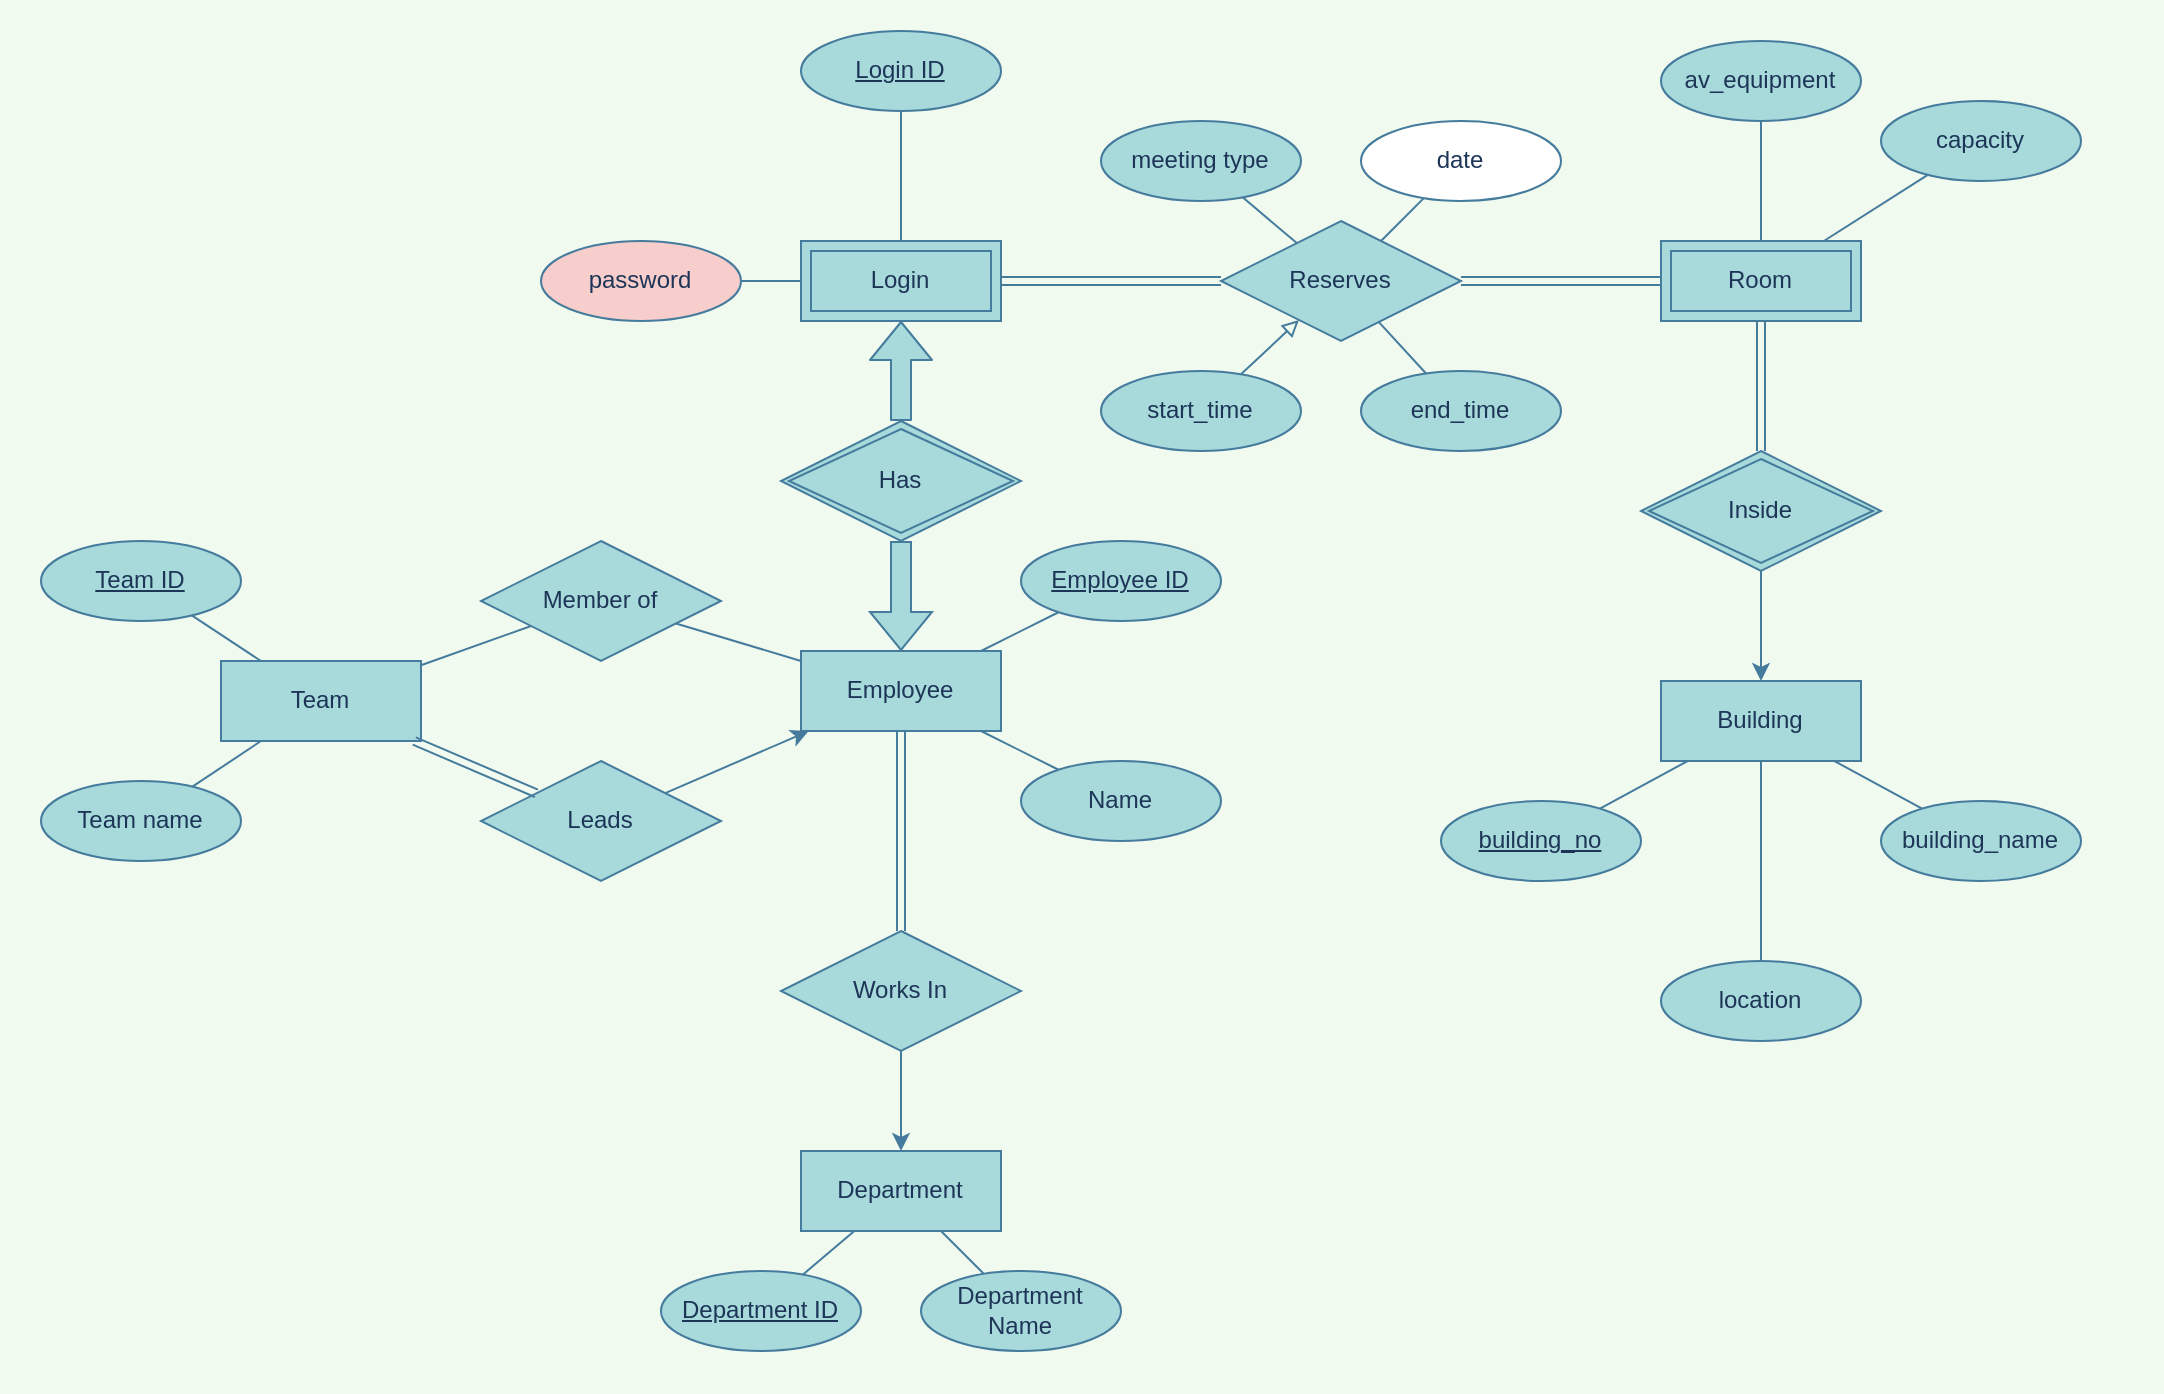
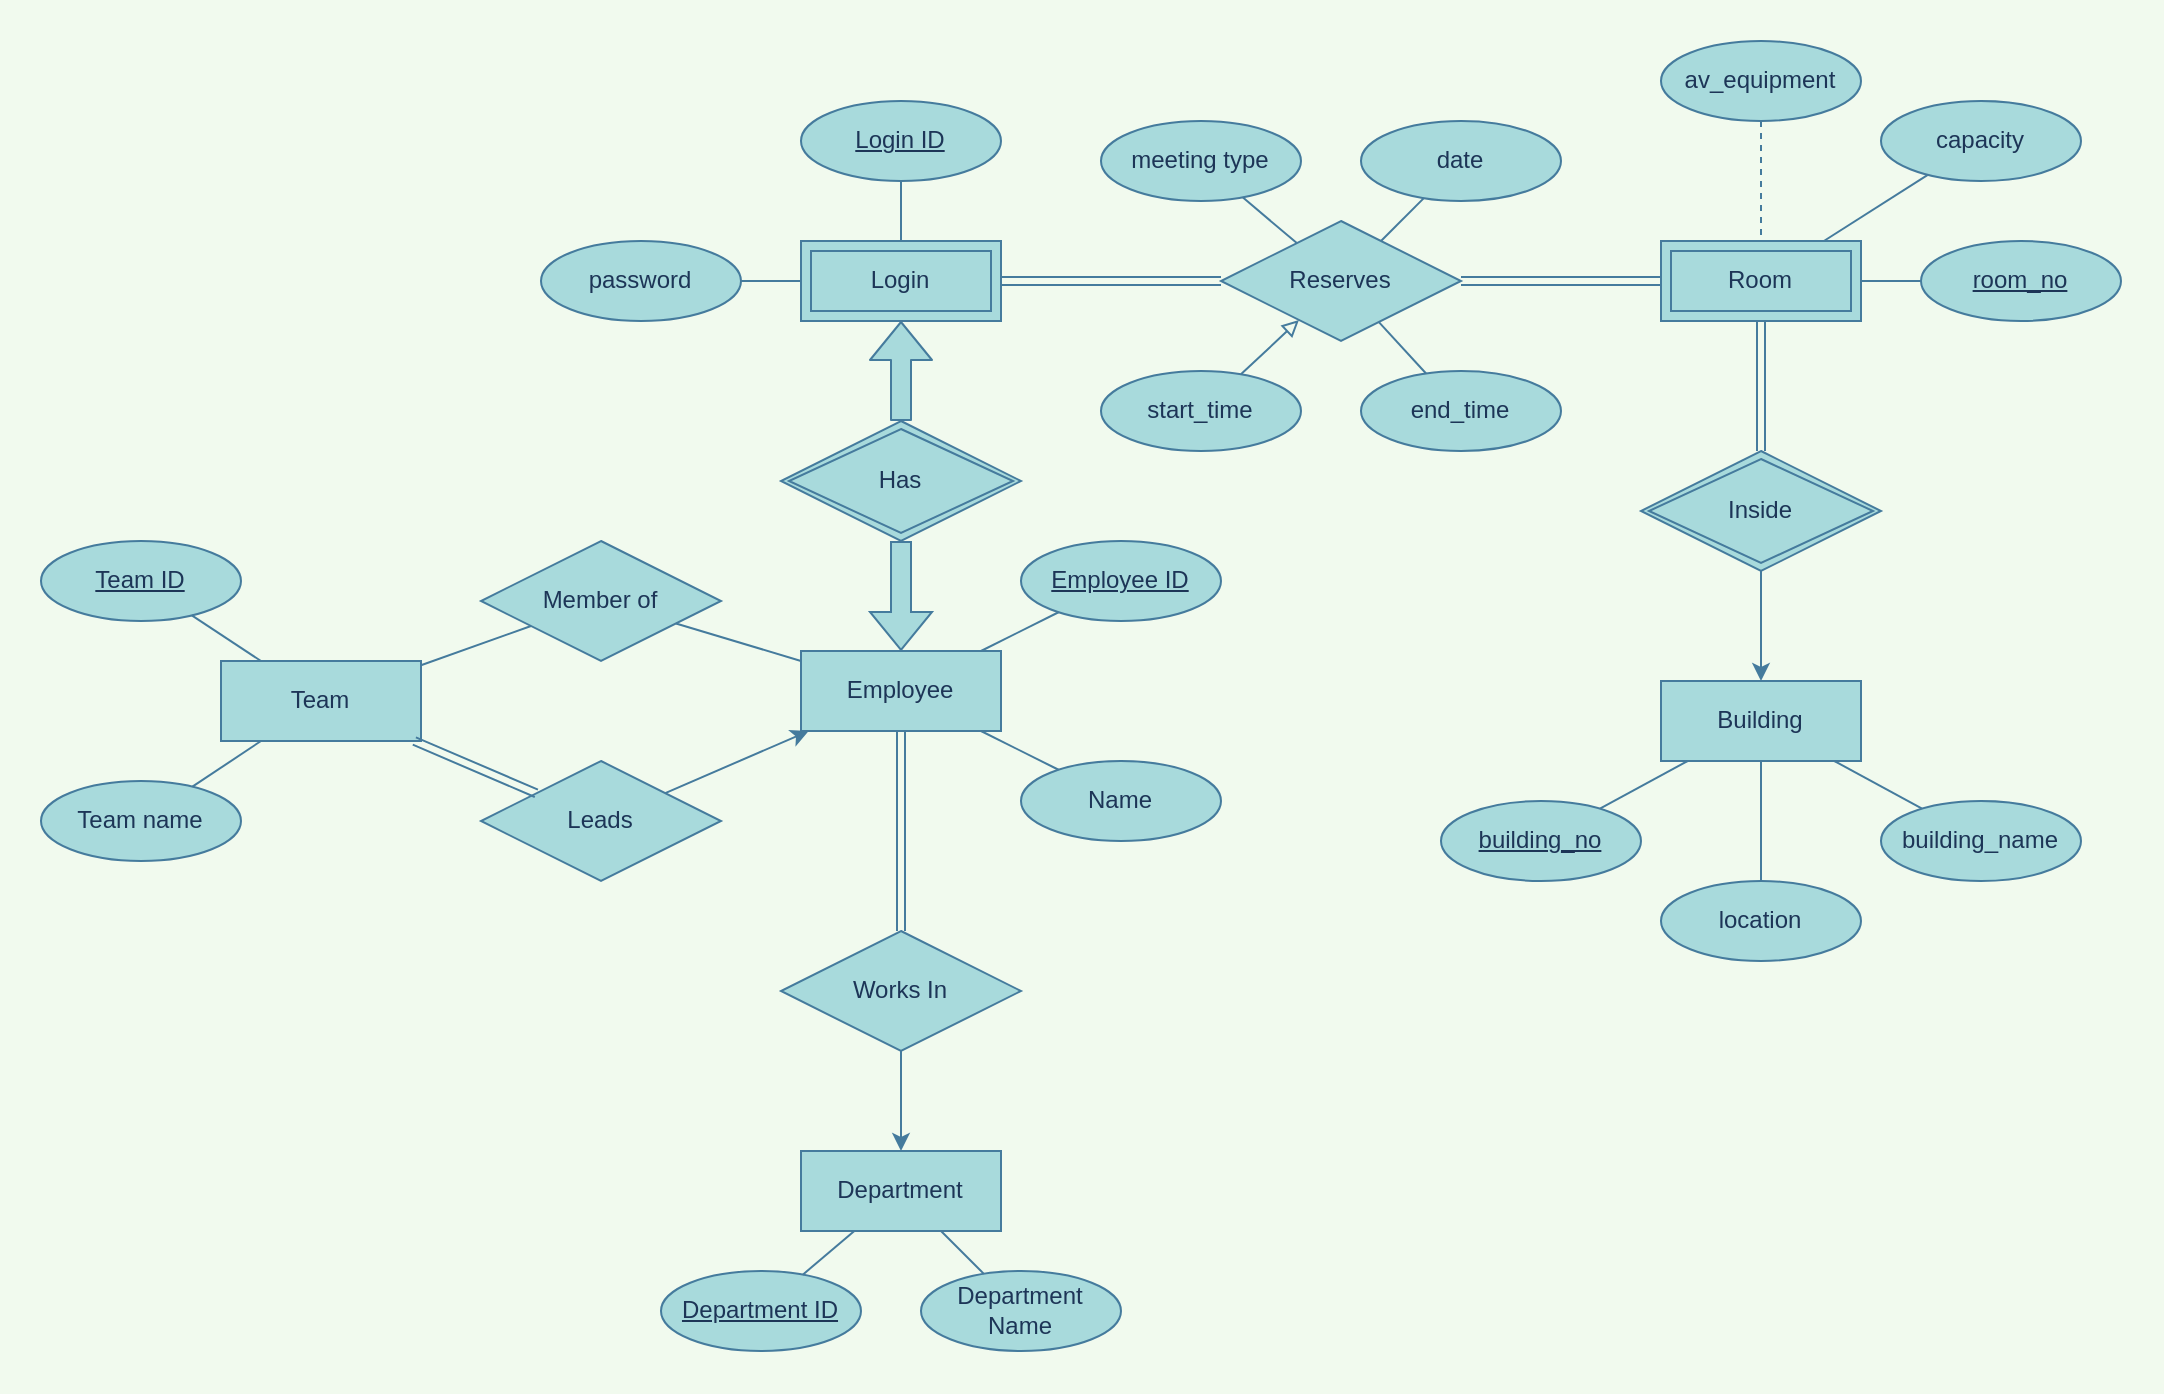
(901, 71) -> (901, 141)
(1461, 161) -> (1461, 161)
(1761, 182) -> (1761, 182)
(641, 281) -> (641, 281)
none -> (1891, 281)
none -> (2021, 281)
(1761, 1001) -> (1761, 921)
